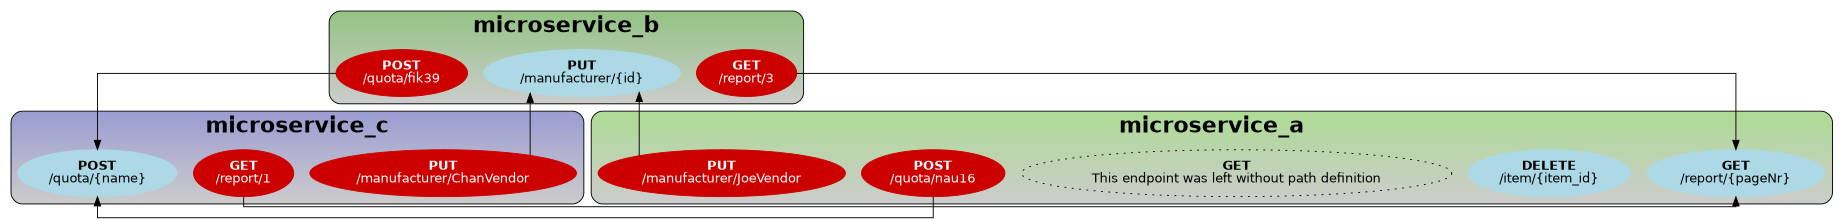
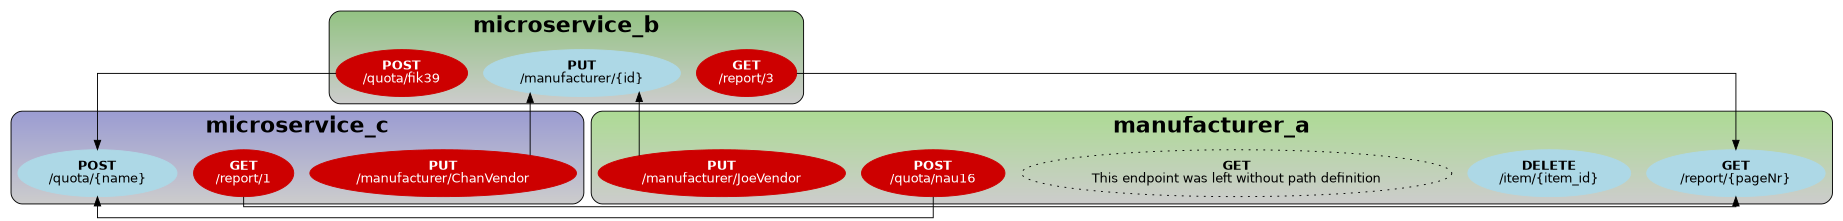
(1212, 127) -> (1212, 127)
